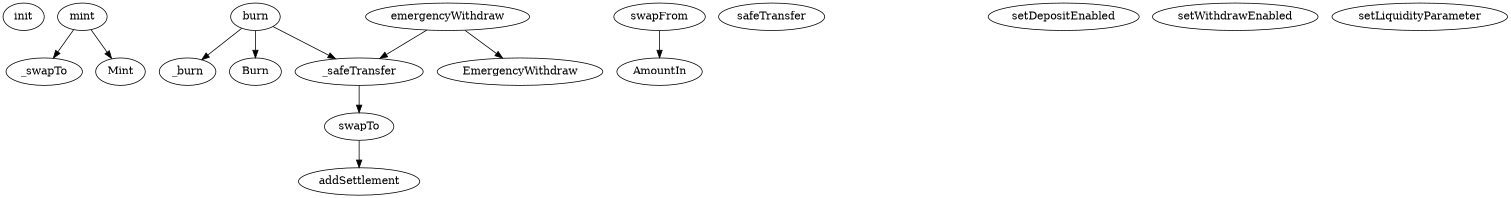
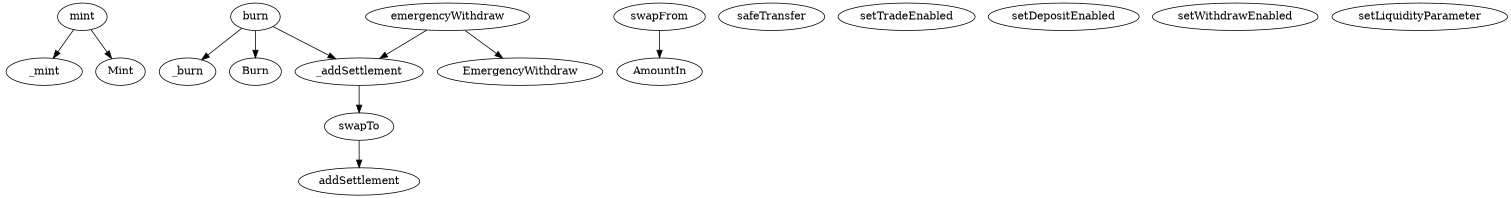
(24, 17) -> none
none -> (907, 17)
(44, 72) -> (44, 72)
(359, 72) -> (359, 72)
